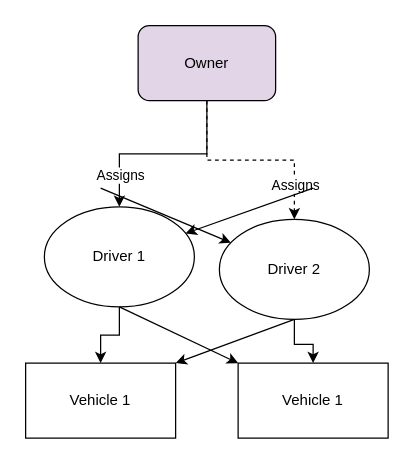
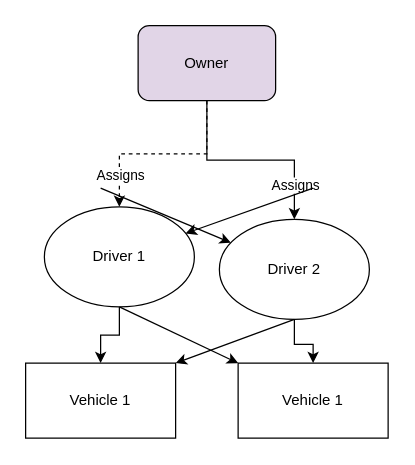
(157, 154) -> (157, 154)
(257, 160) -> (257, 160)
